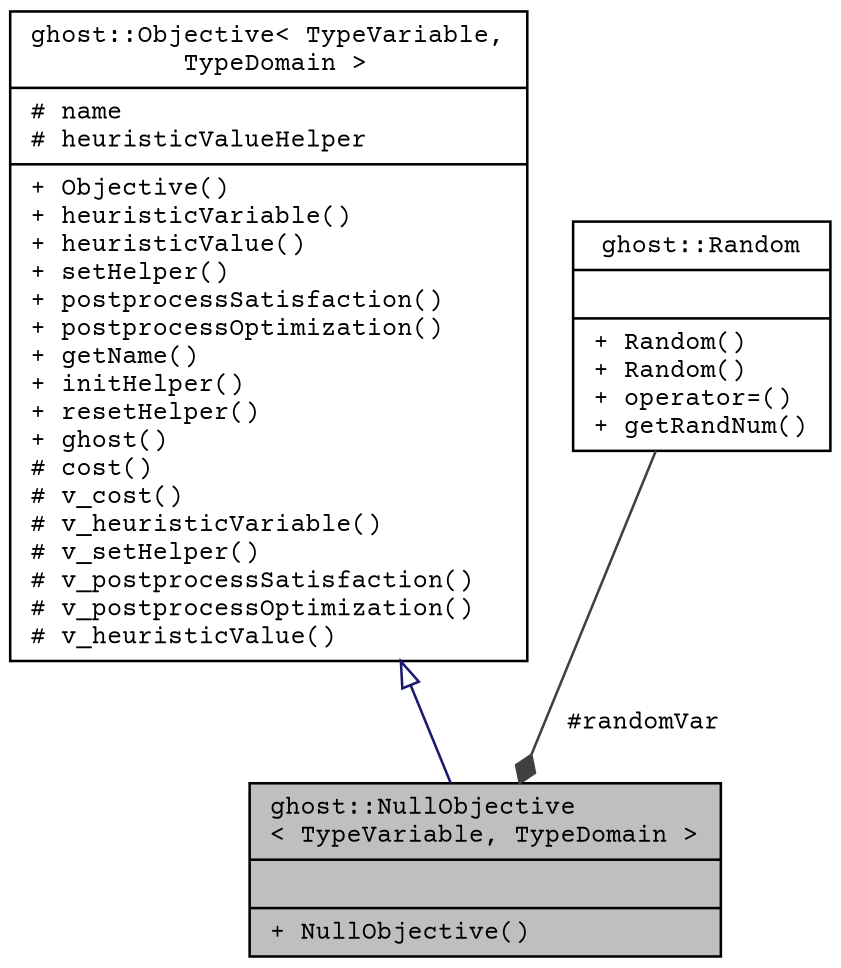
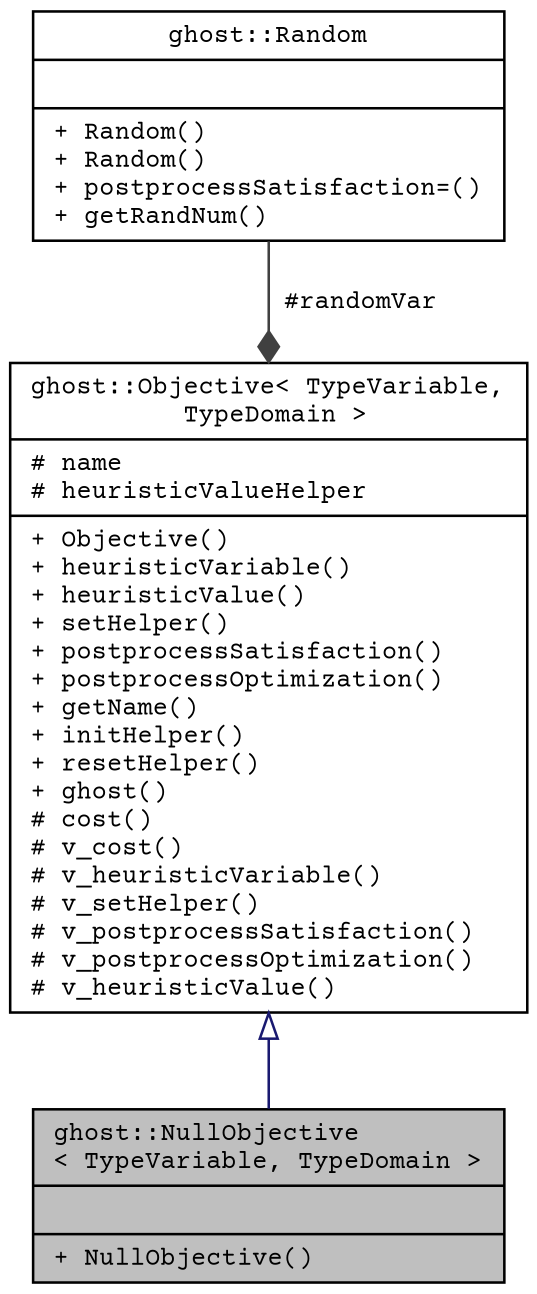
(694, 397) -> (269, 187)
(594, 603) -> (269, 286)
